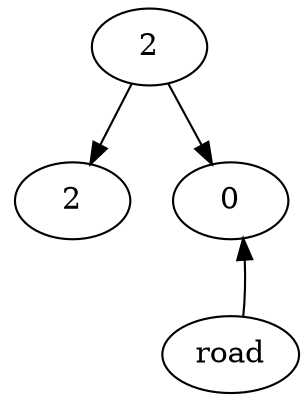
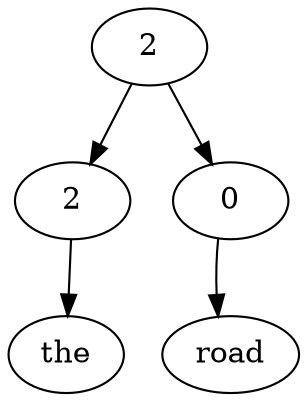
(245, 288) -> (216, 267)
none -> (66, 355)
